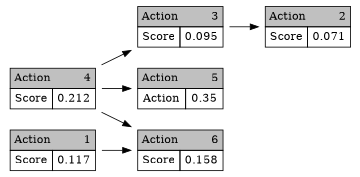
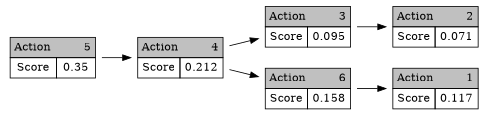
(112, 89) -> (112, 58)
(162, 98) -> (33, 67)
(112, 150) -> (367, 89)
